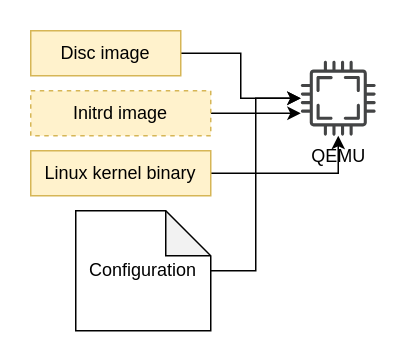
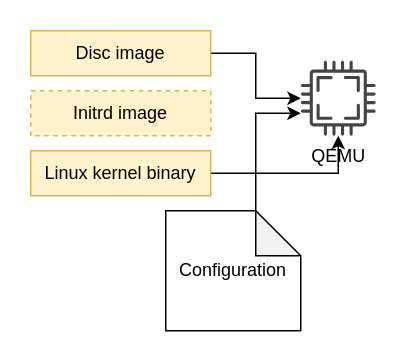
(106, 53) -> (121, 53)
(239, 113) -> none
(143, 271) -> (233, 271)
